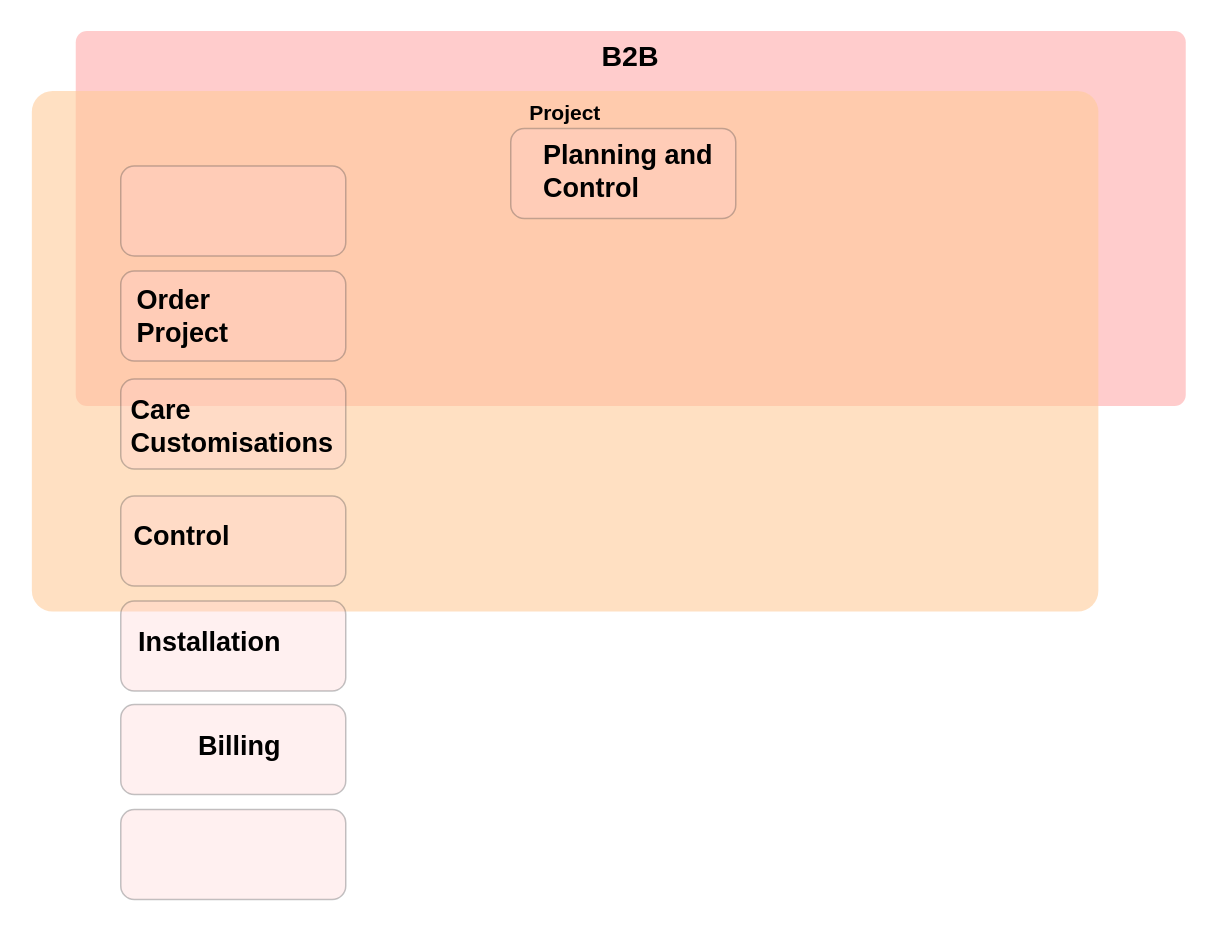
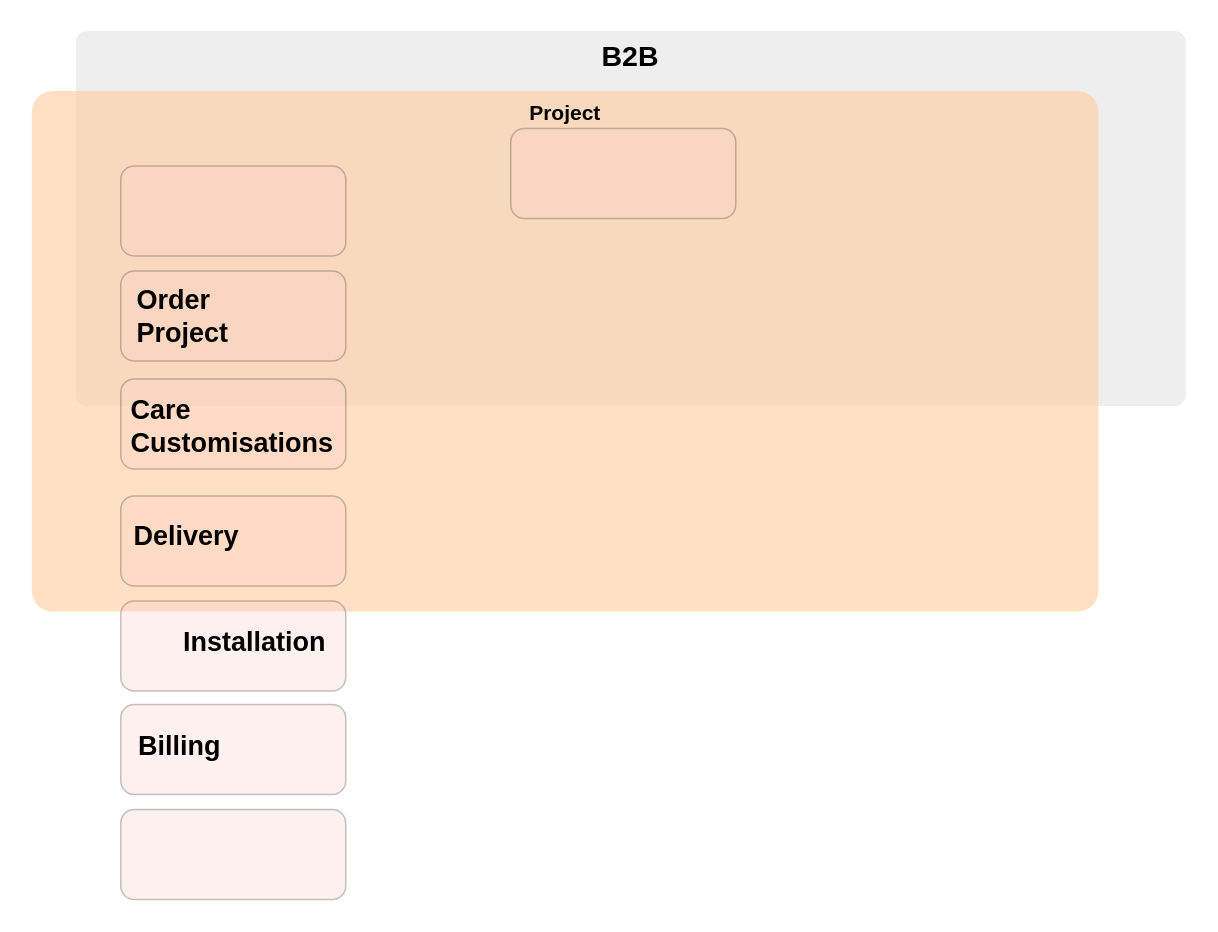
(631, 52) -> (631, 52)
(638, 158) -> none
(167, 532) -> (170, 532)
(211, 638) -> (256, 638)
(241, 742) -> (181, 742)
